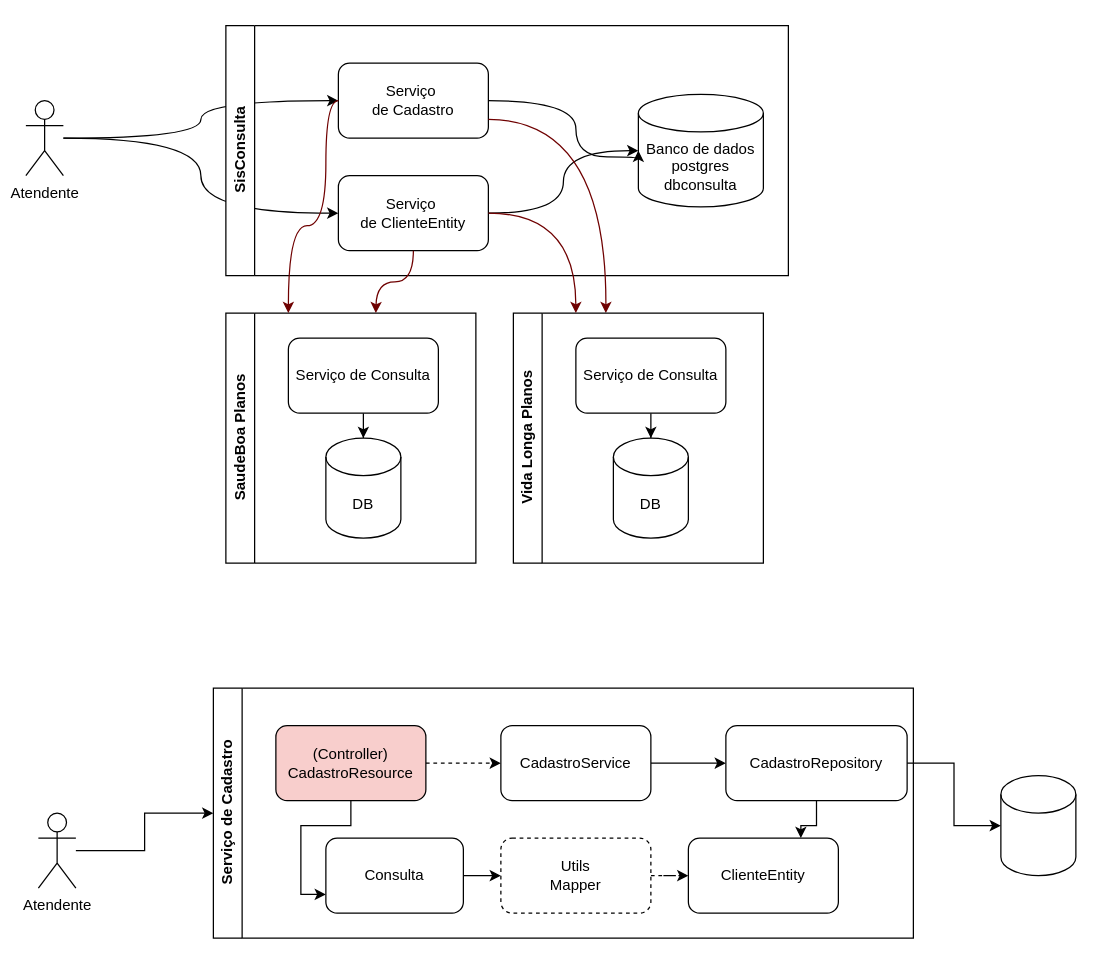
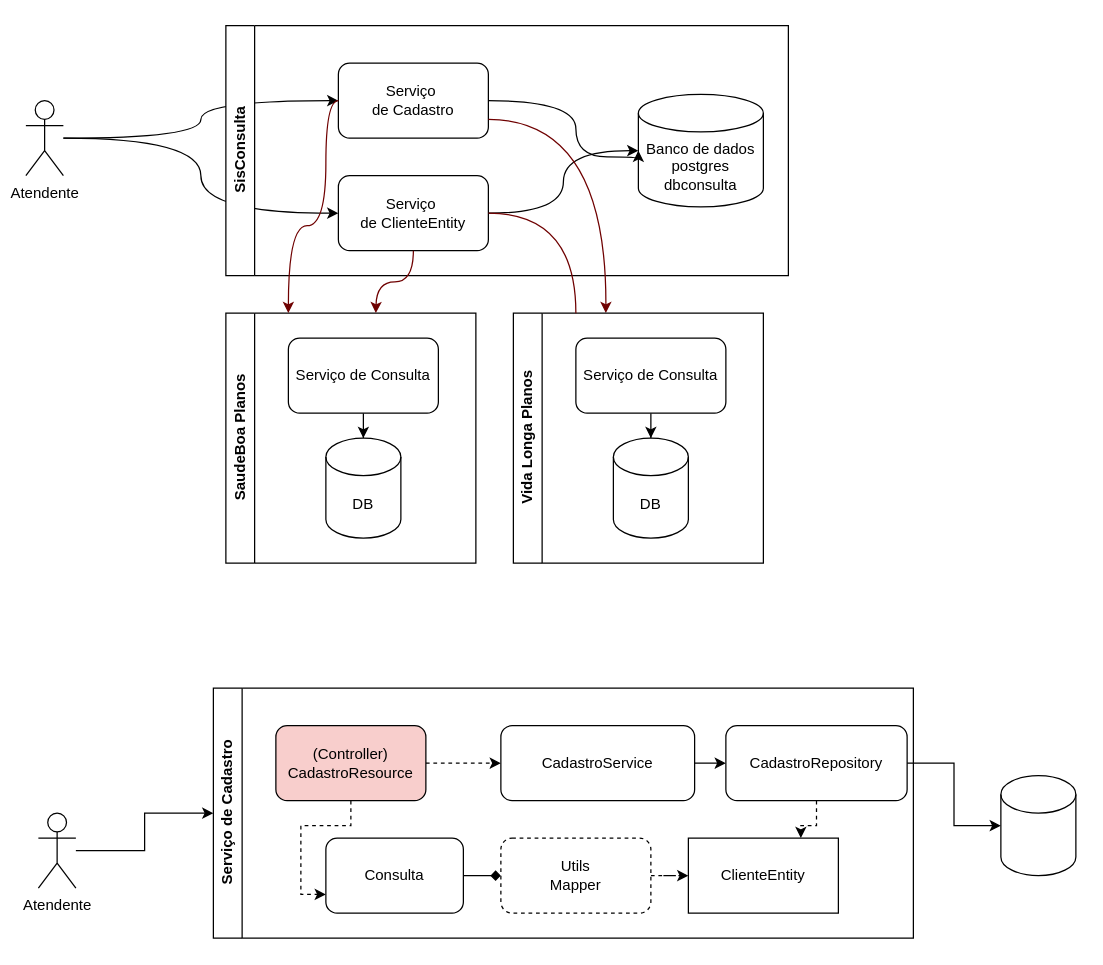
(563, 248) -> (563, 252)
(576, 763) -> (598, 763)
(816, 824) -> (816, 824)
(301, 831) -> (301, 831)
(491, 876) -> (490, 876)
(763, 876) -> (763, 876)
